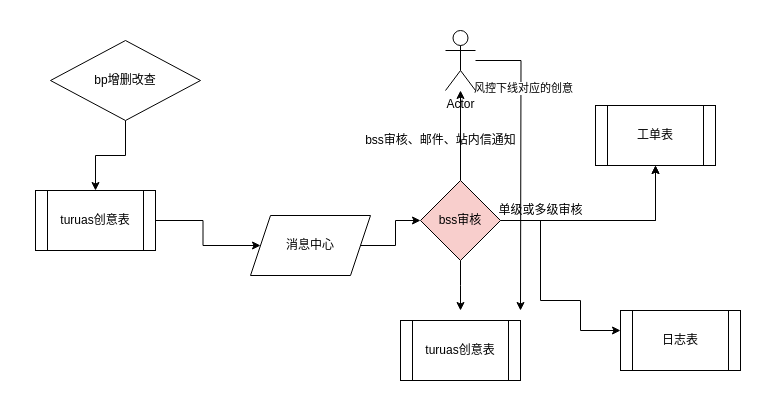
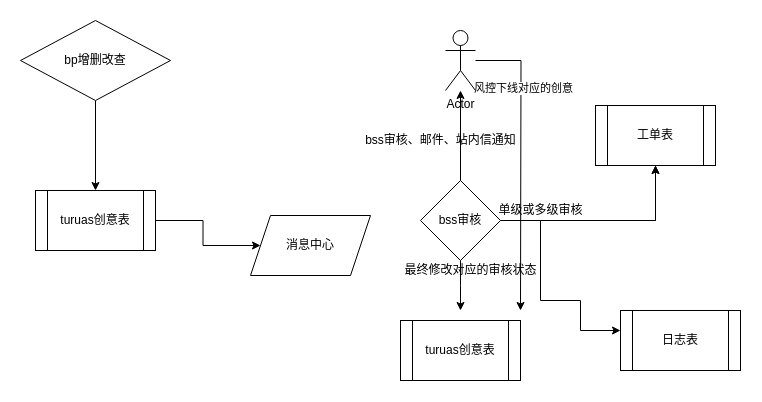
(126, 81) -> (96, 61)
(461, 221) -> (461, 221)
(396, 242) -> none
none -> (471, 271)
